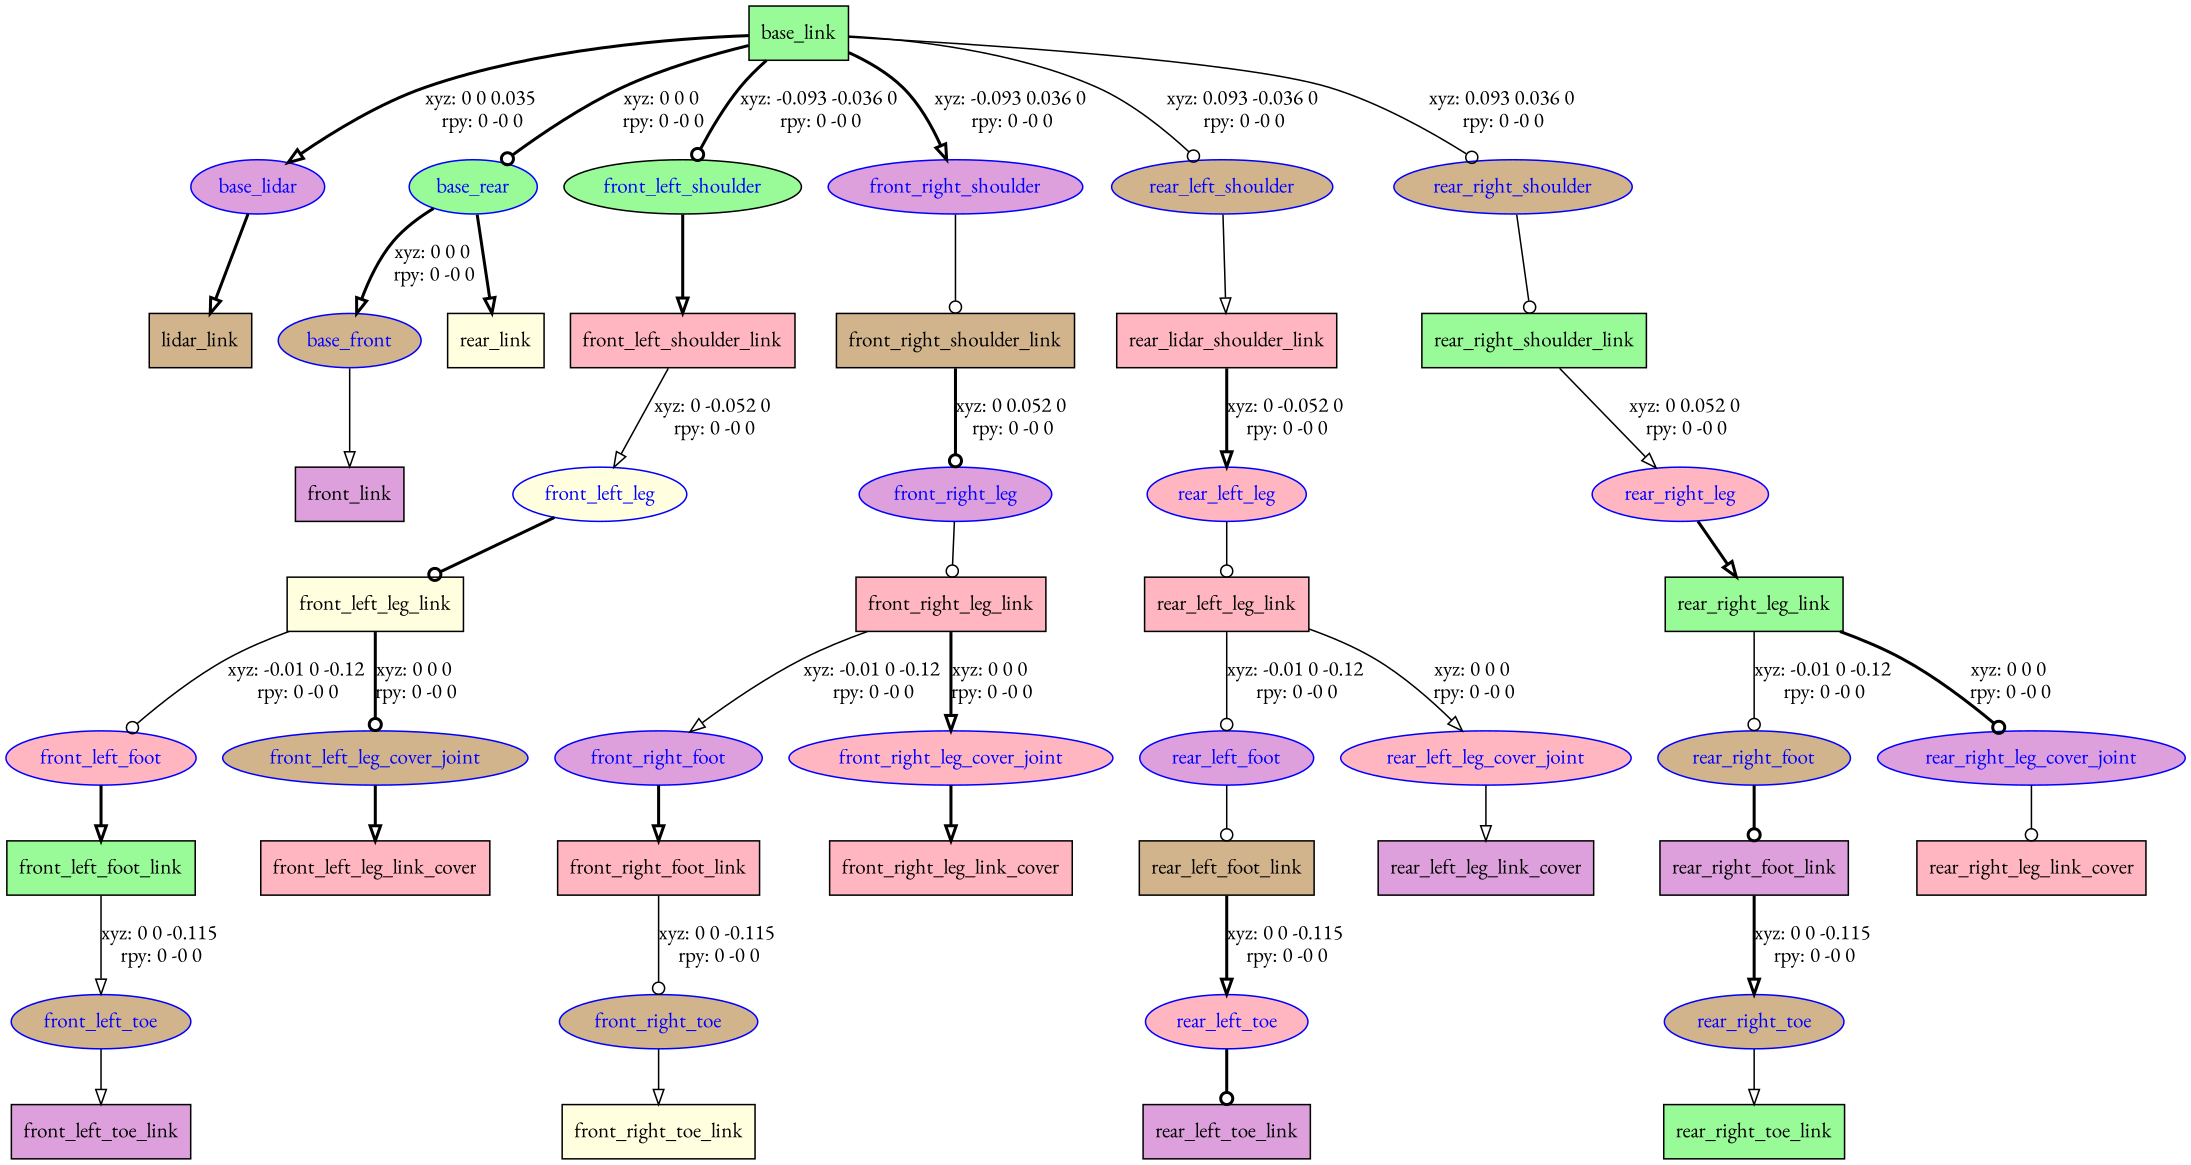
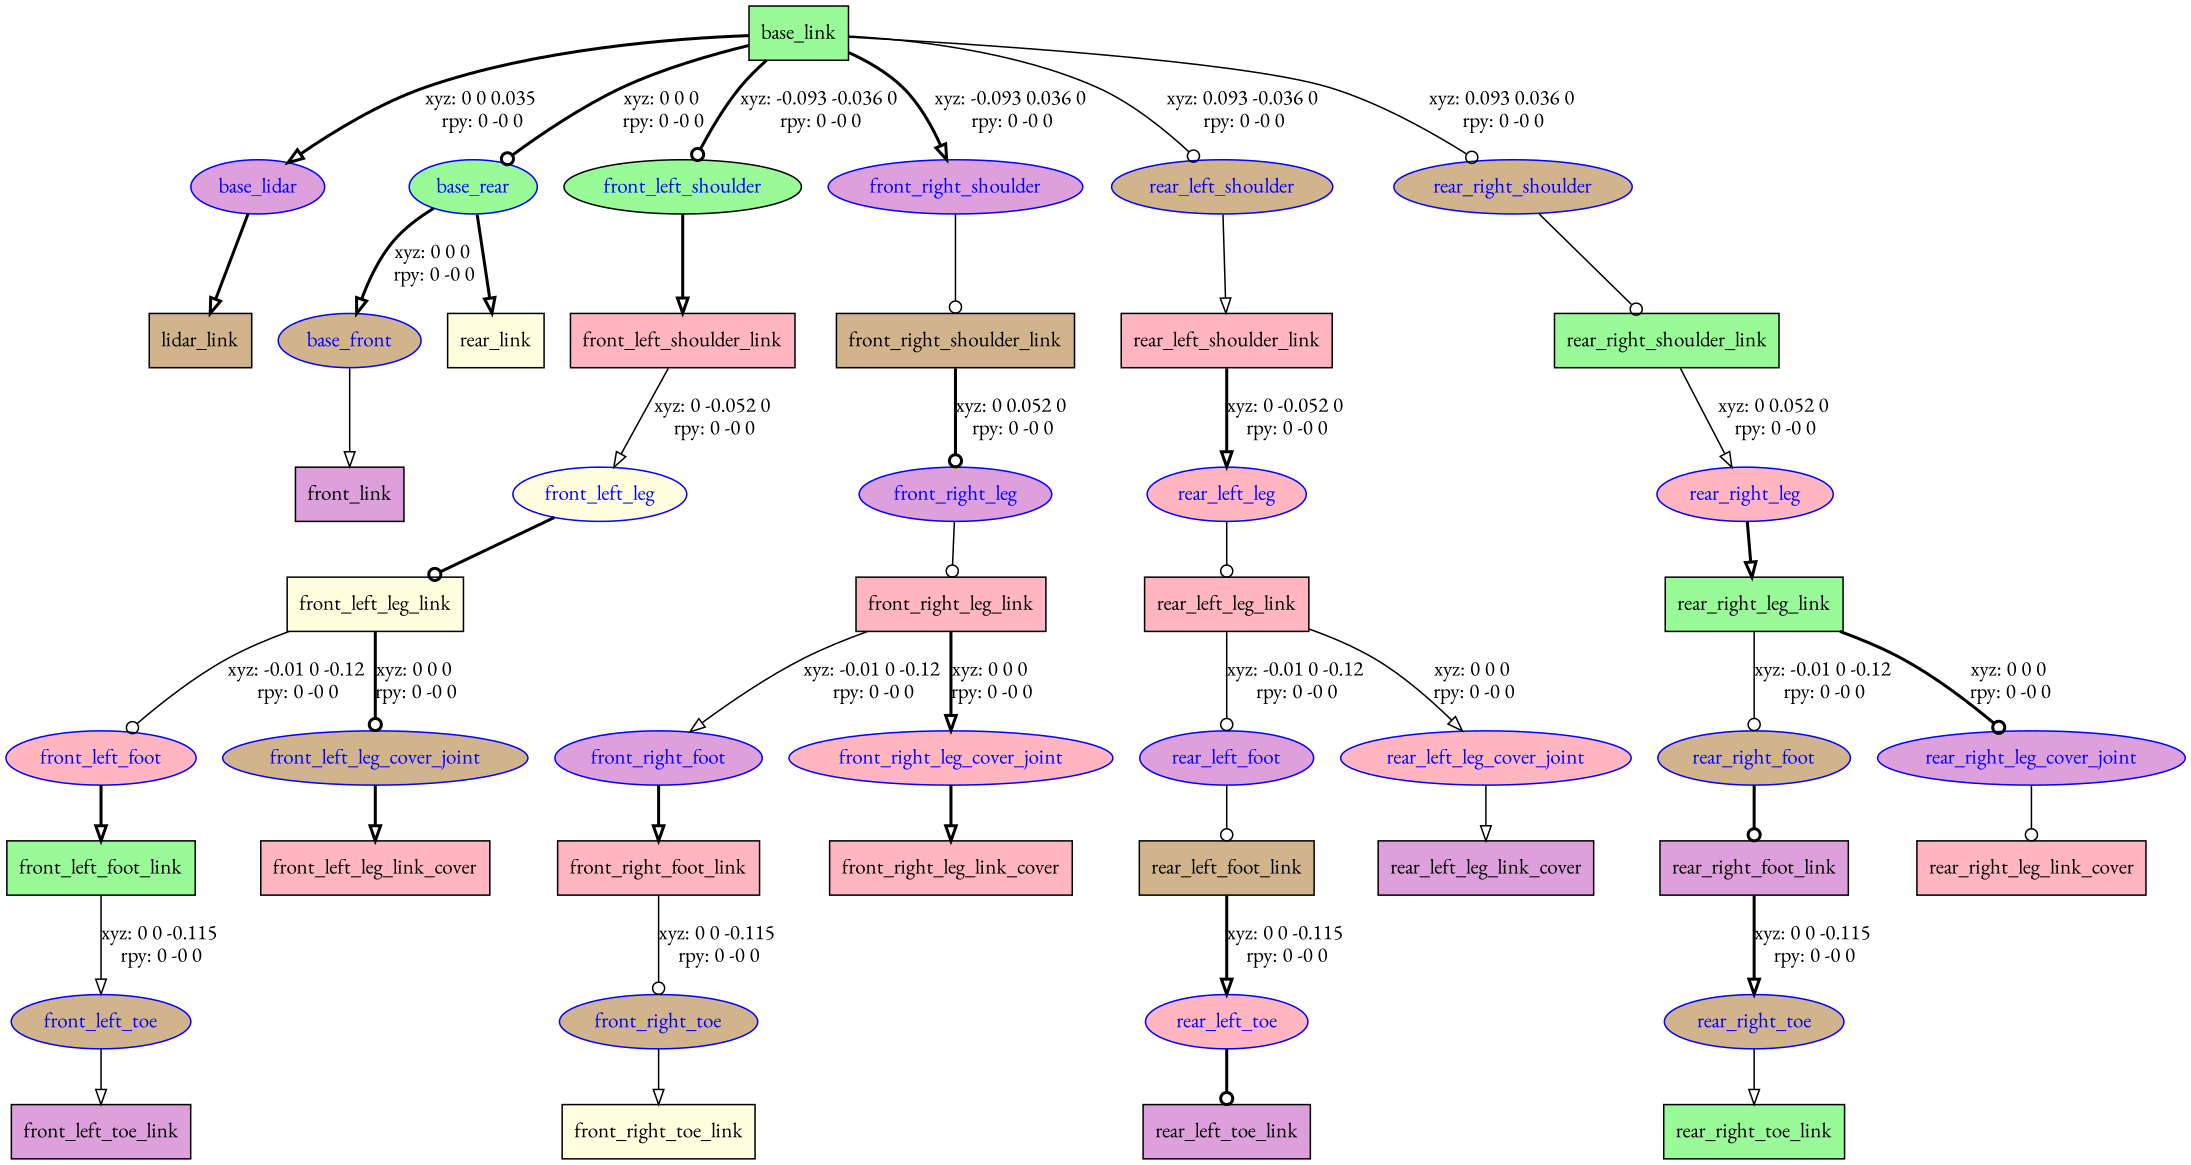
(1227, 341) -> (1227, 341)
